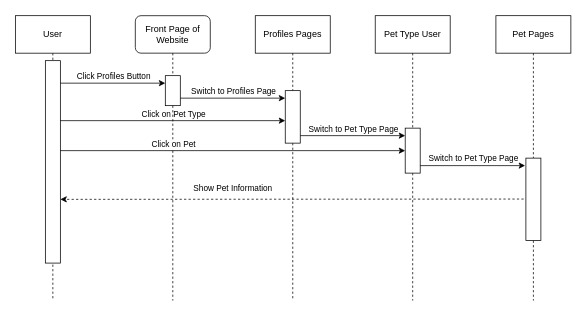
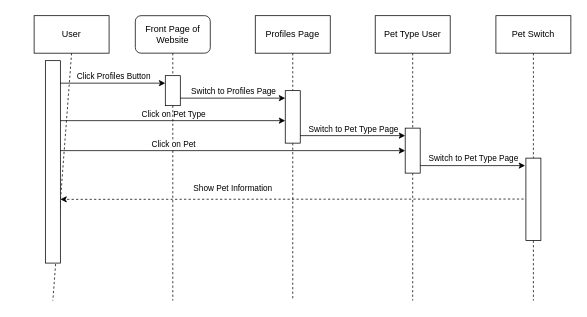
(53, 34) -> (72, 34)
(293, 34) -> (293, 34)
(534, 34) -> (534, 34)
